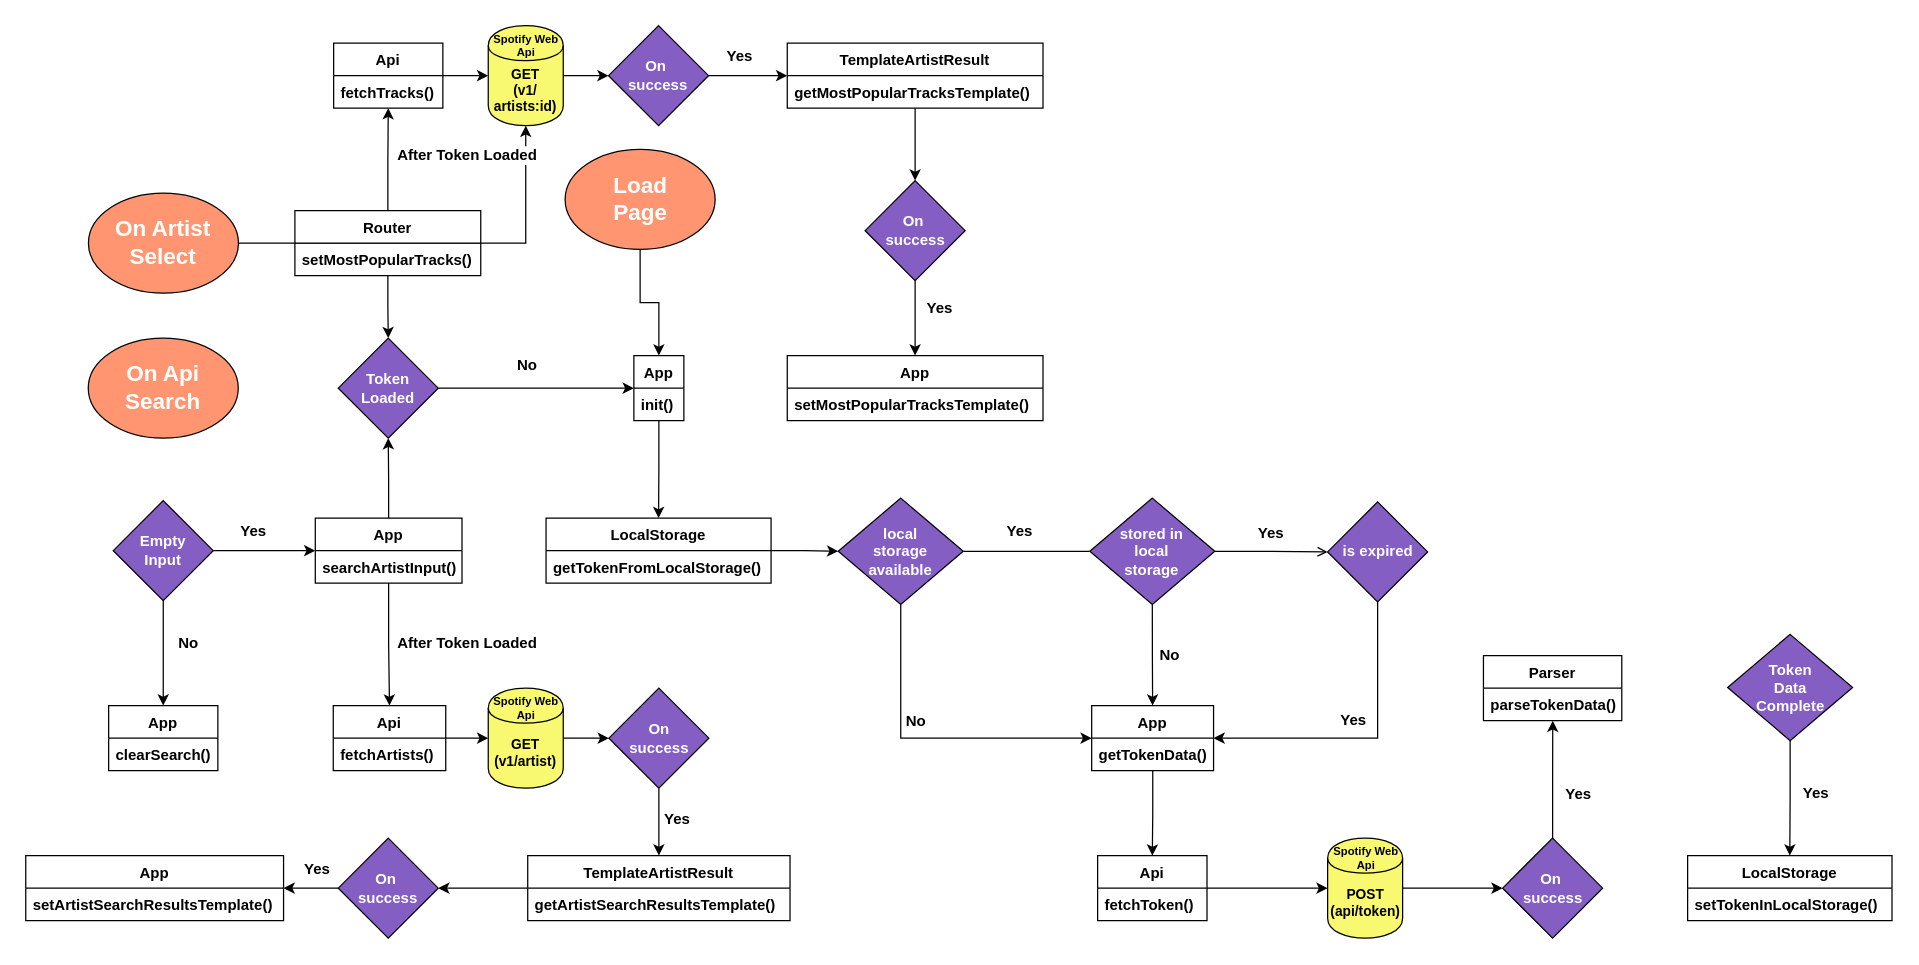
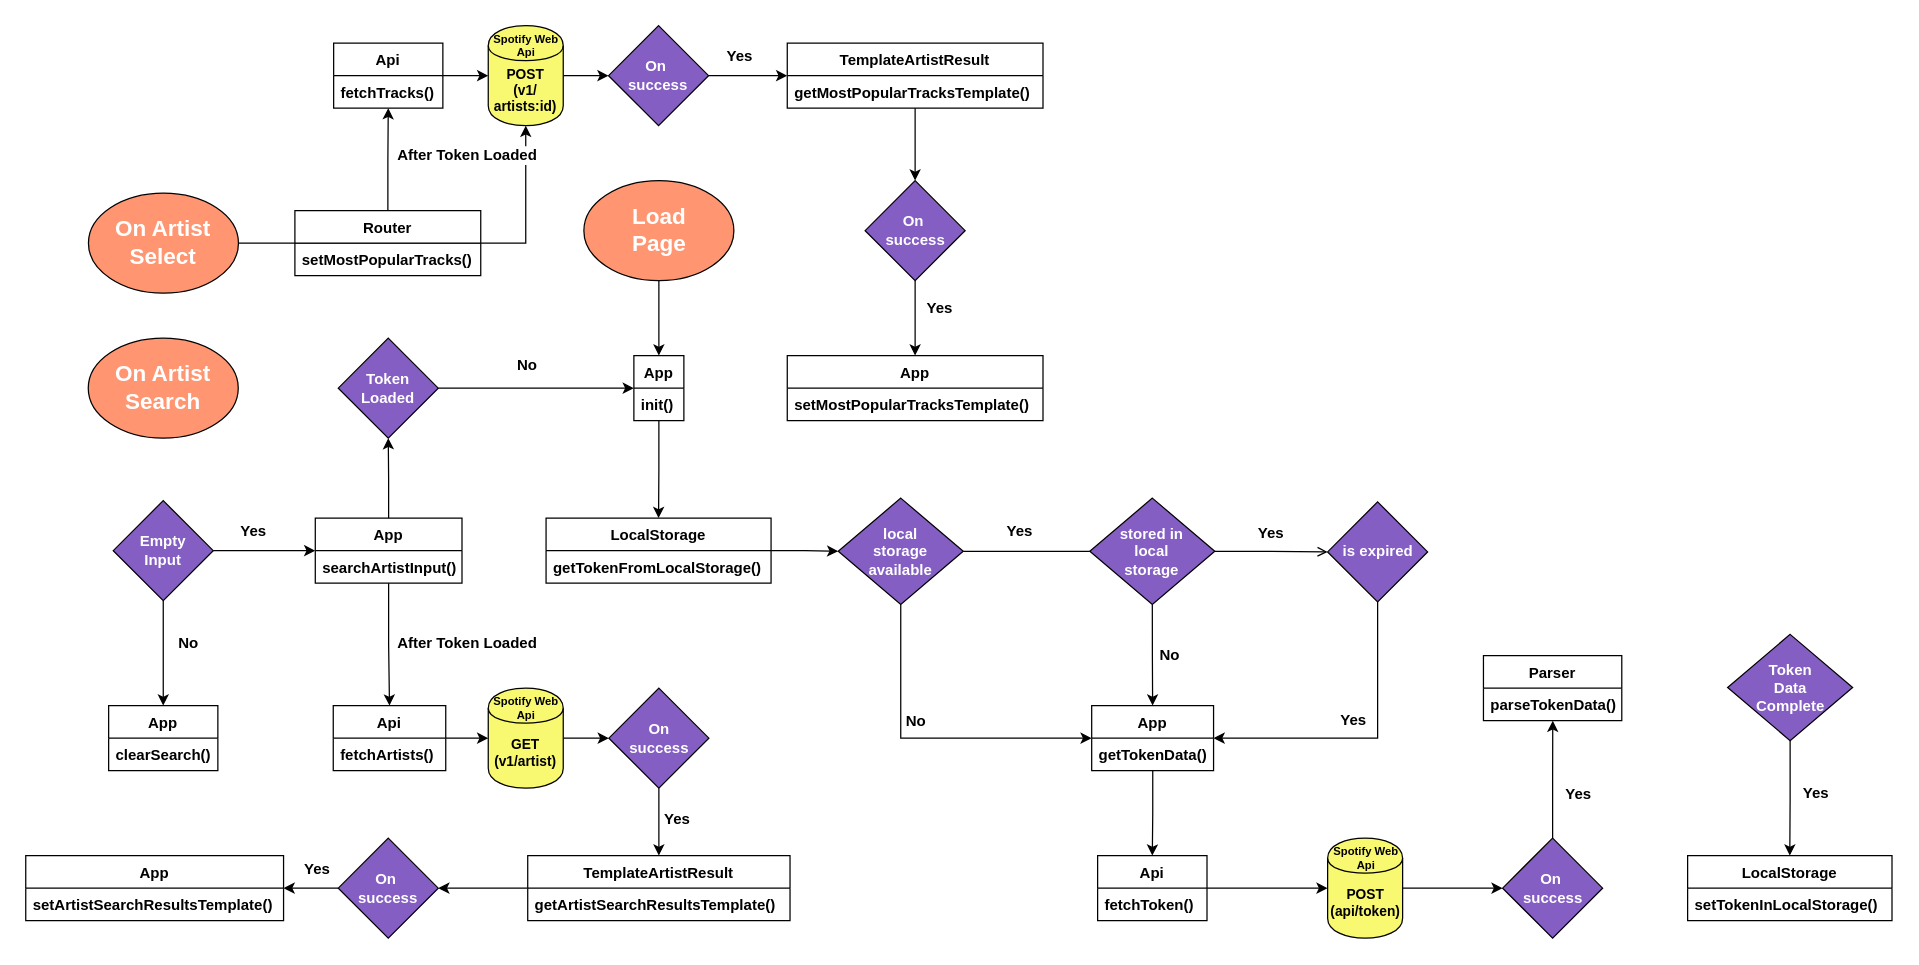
(526, 91) -> (526, 91)
(640, 199) -> (659, 231)
(388, 304) -> none
(163, 388) -> (163, 388)
